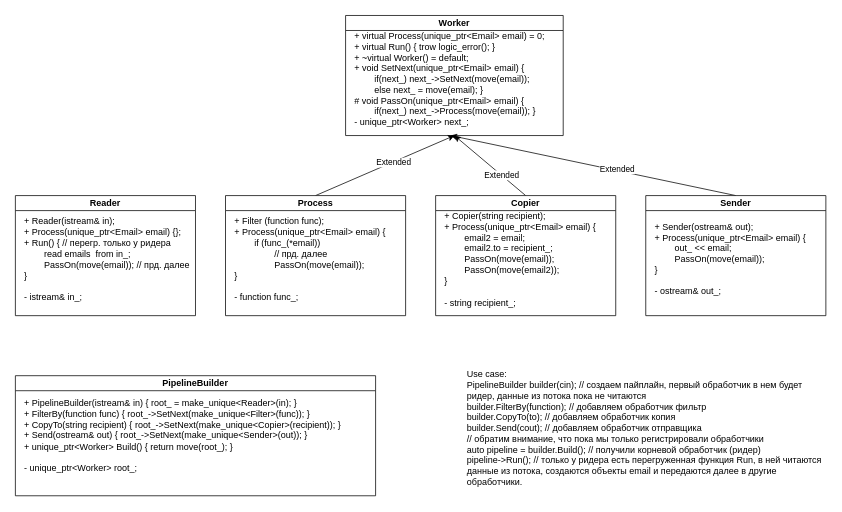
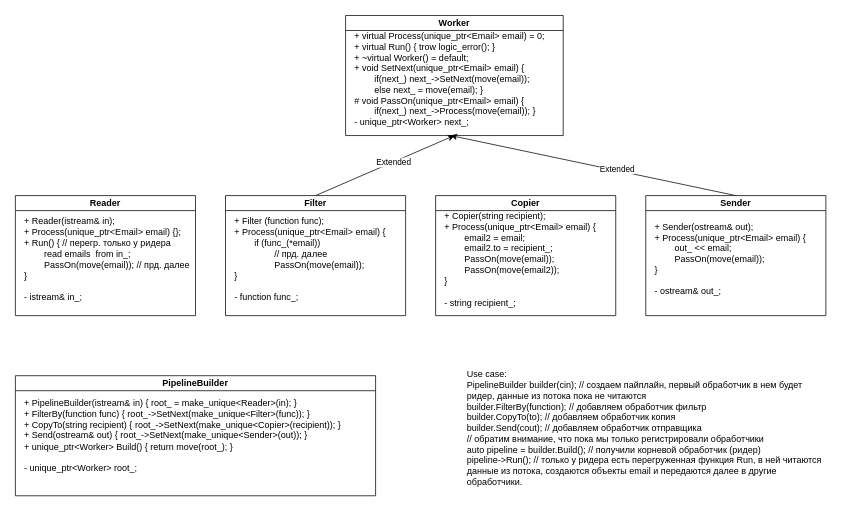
(492, 167) -> none
(315, 203) -> (315, 203)
